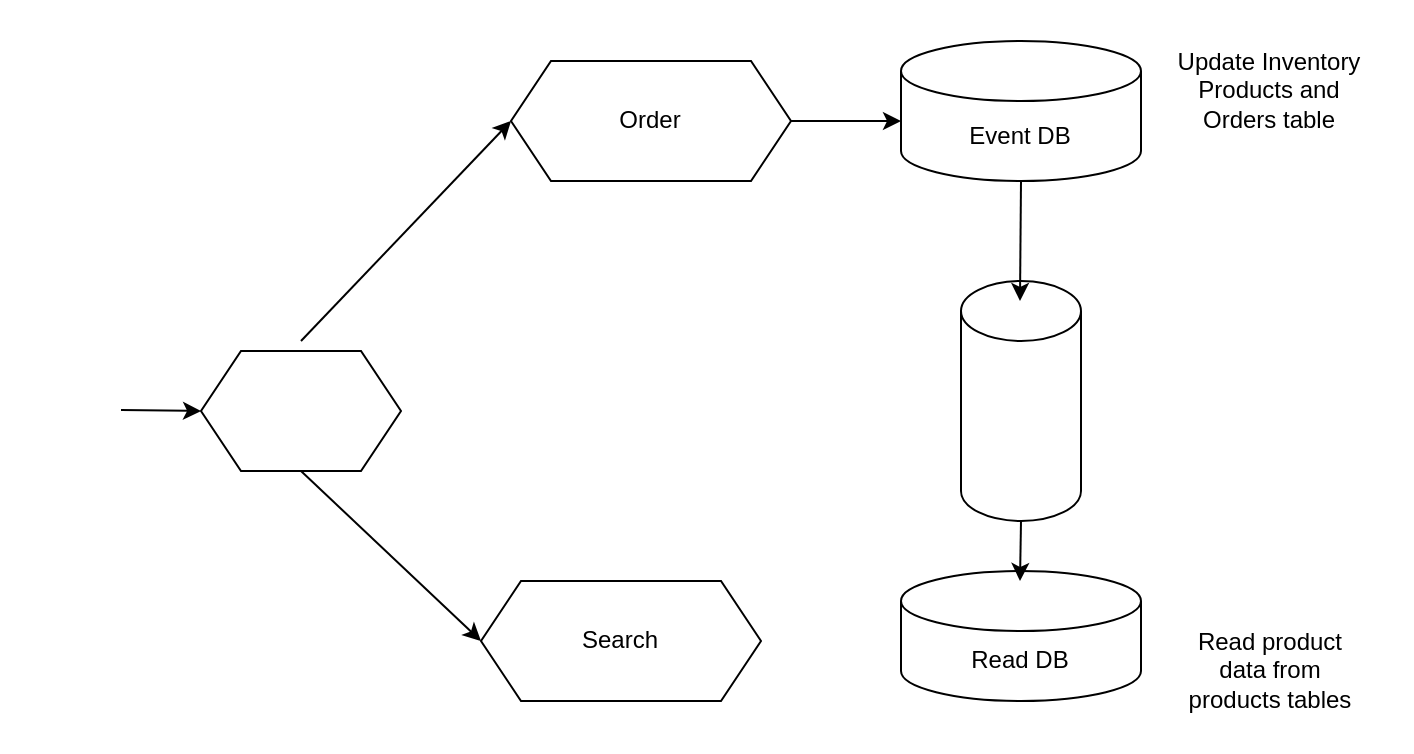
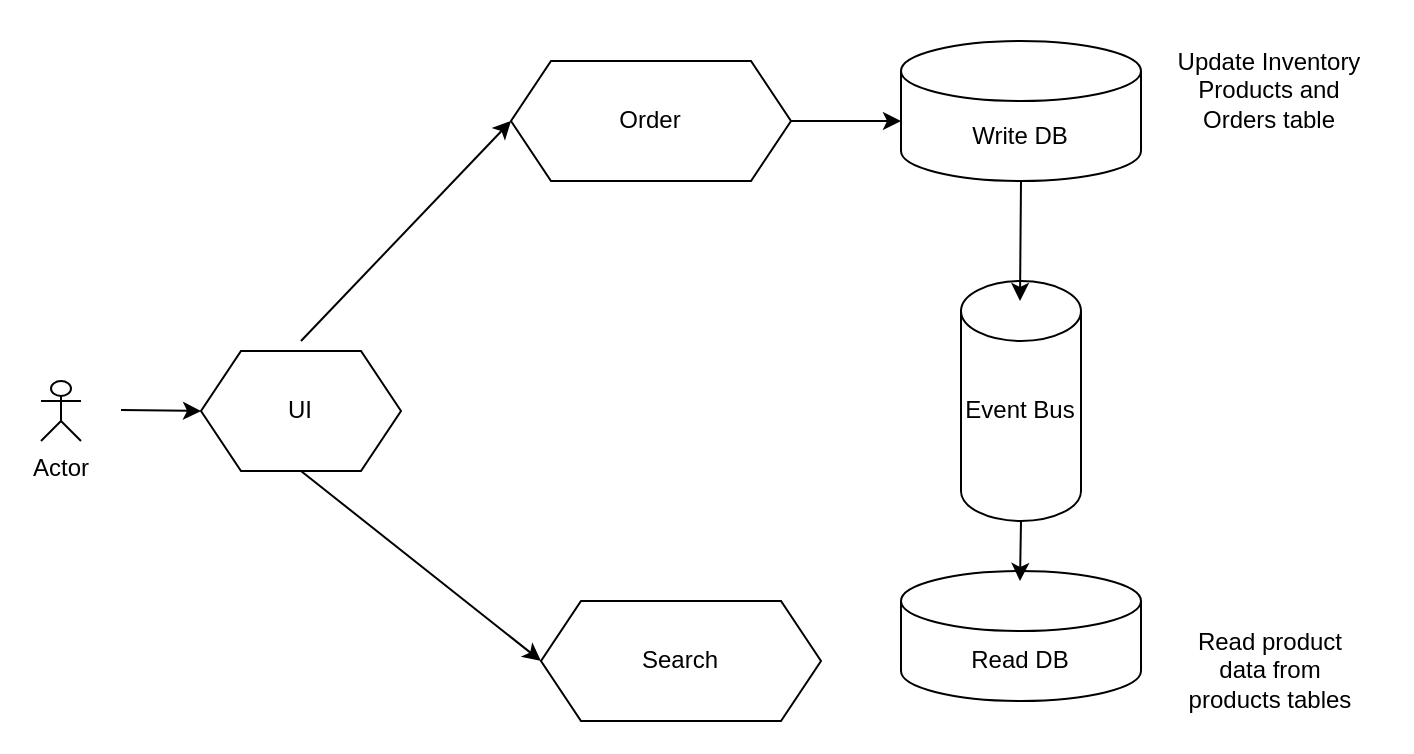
(1021, 137) -> (1021, 137)
none -> (61, 411)
none -> (301, 411)
none -> (1021, 411)
(621, 641) -> (681, 661)
